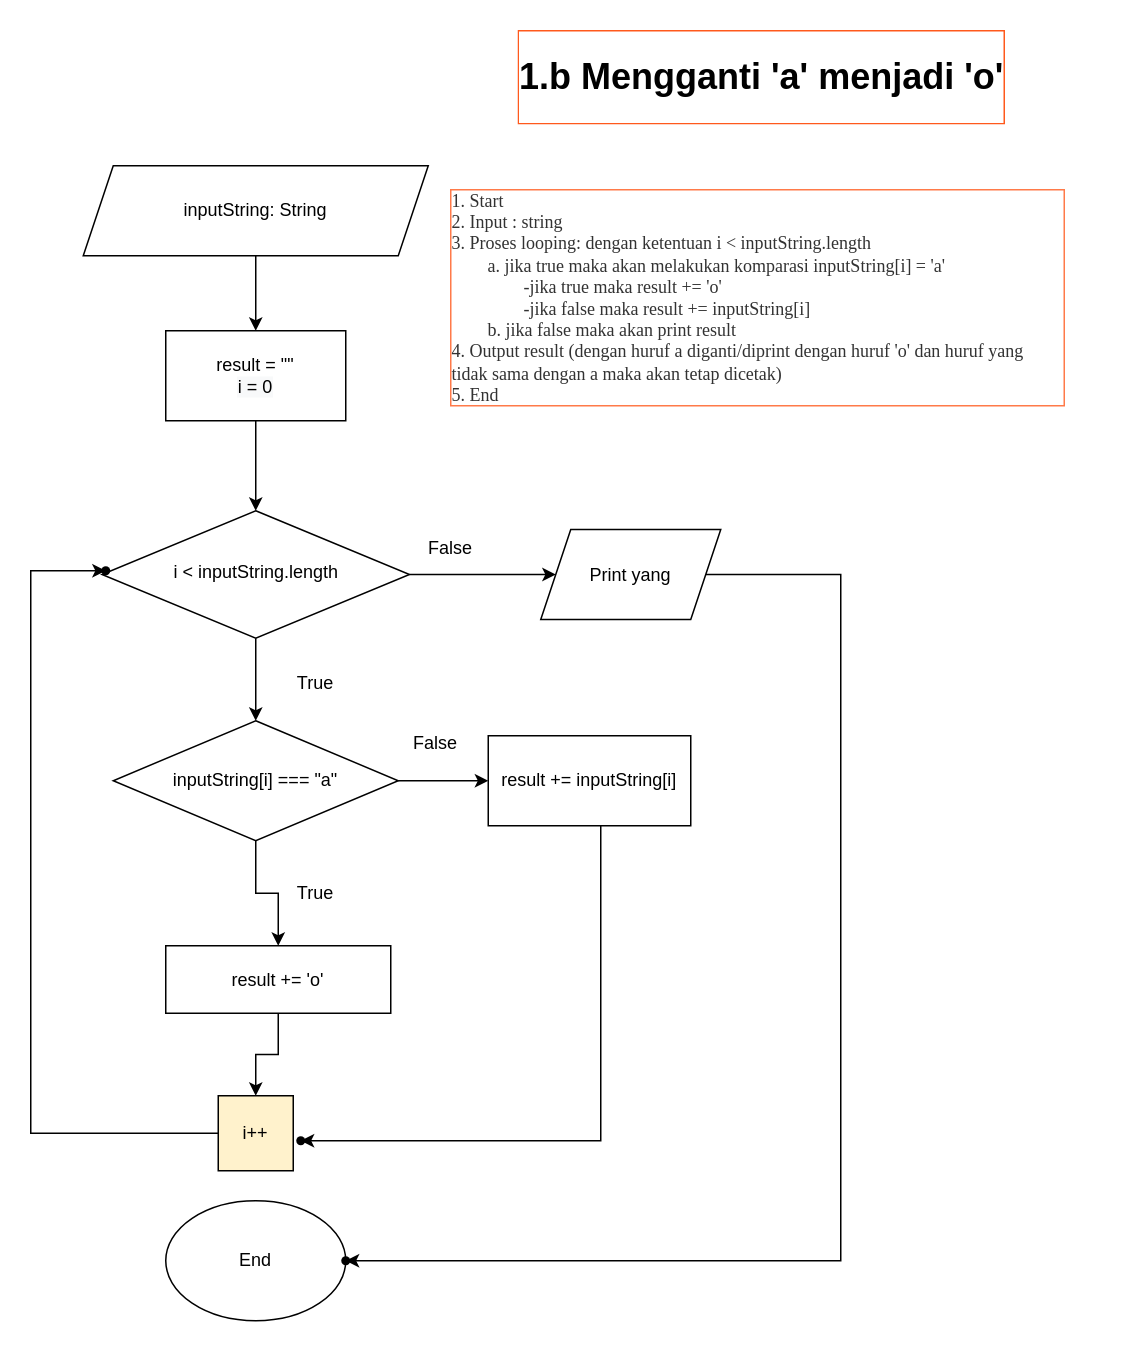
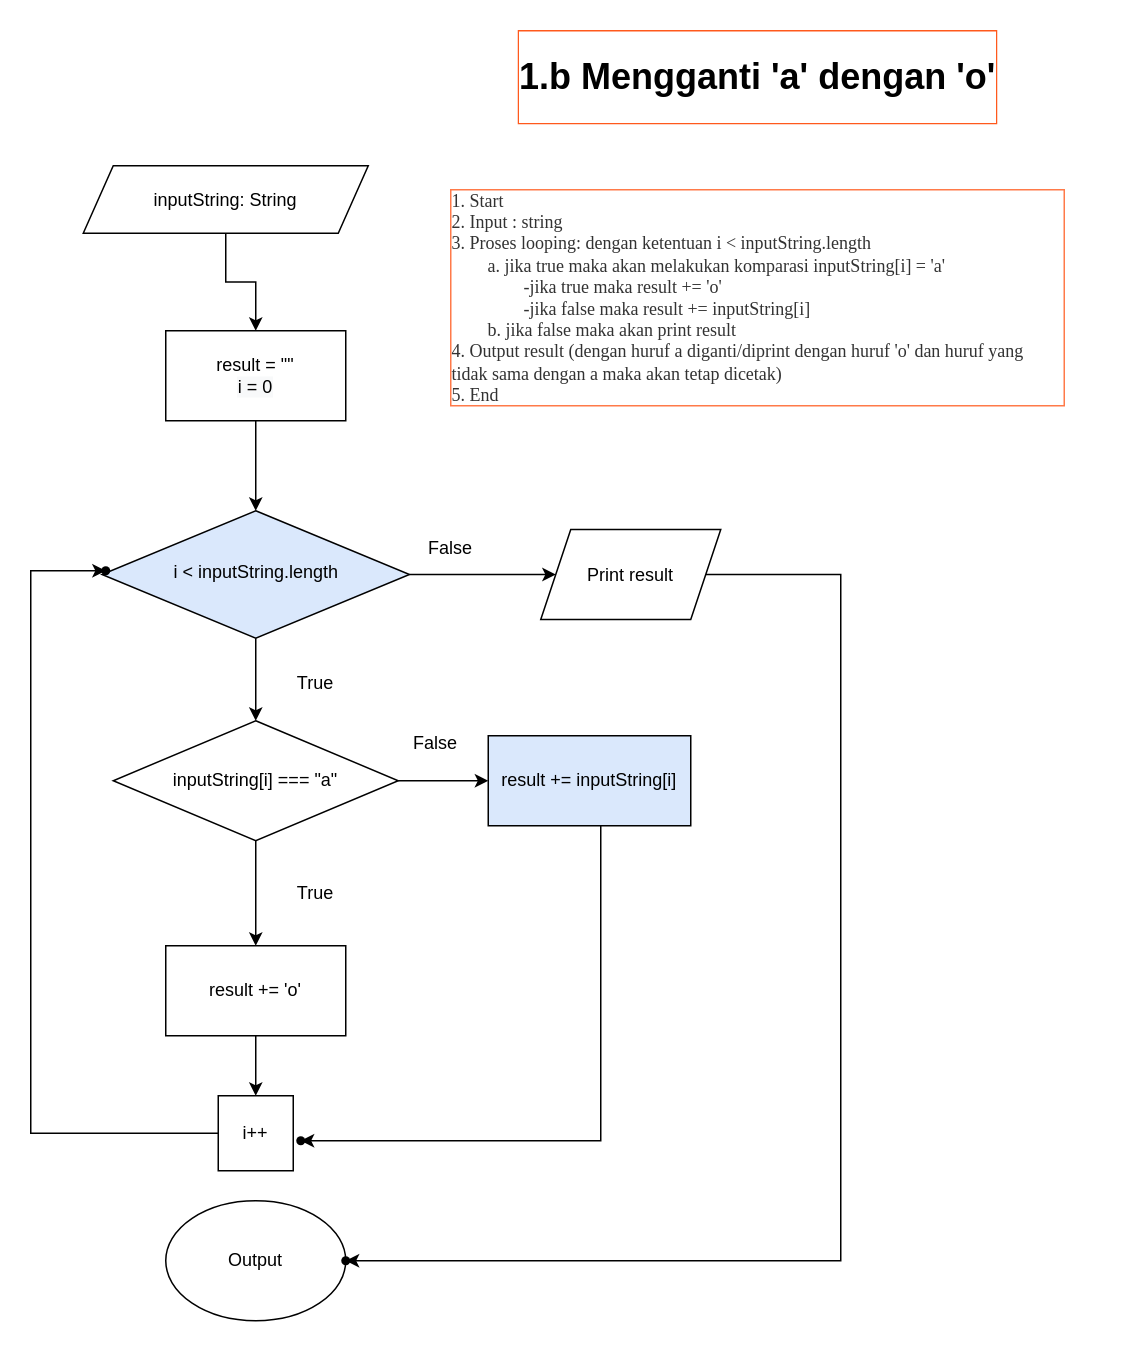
(639, 42) -> (636, 42)
(256, 211) -> (226, 200)
(256, 575) -> (256, 575)
(631, 575) -> (631, 575)
(590, 781) -> (590, 781)
(278, 980) -> (256, 991)
(256, 1133) -> (256, 1133)
(256, 1261) -> (256, 1261)
